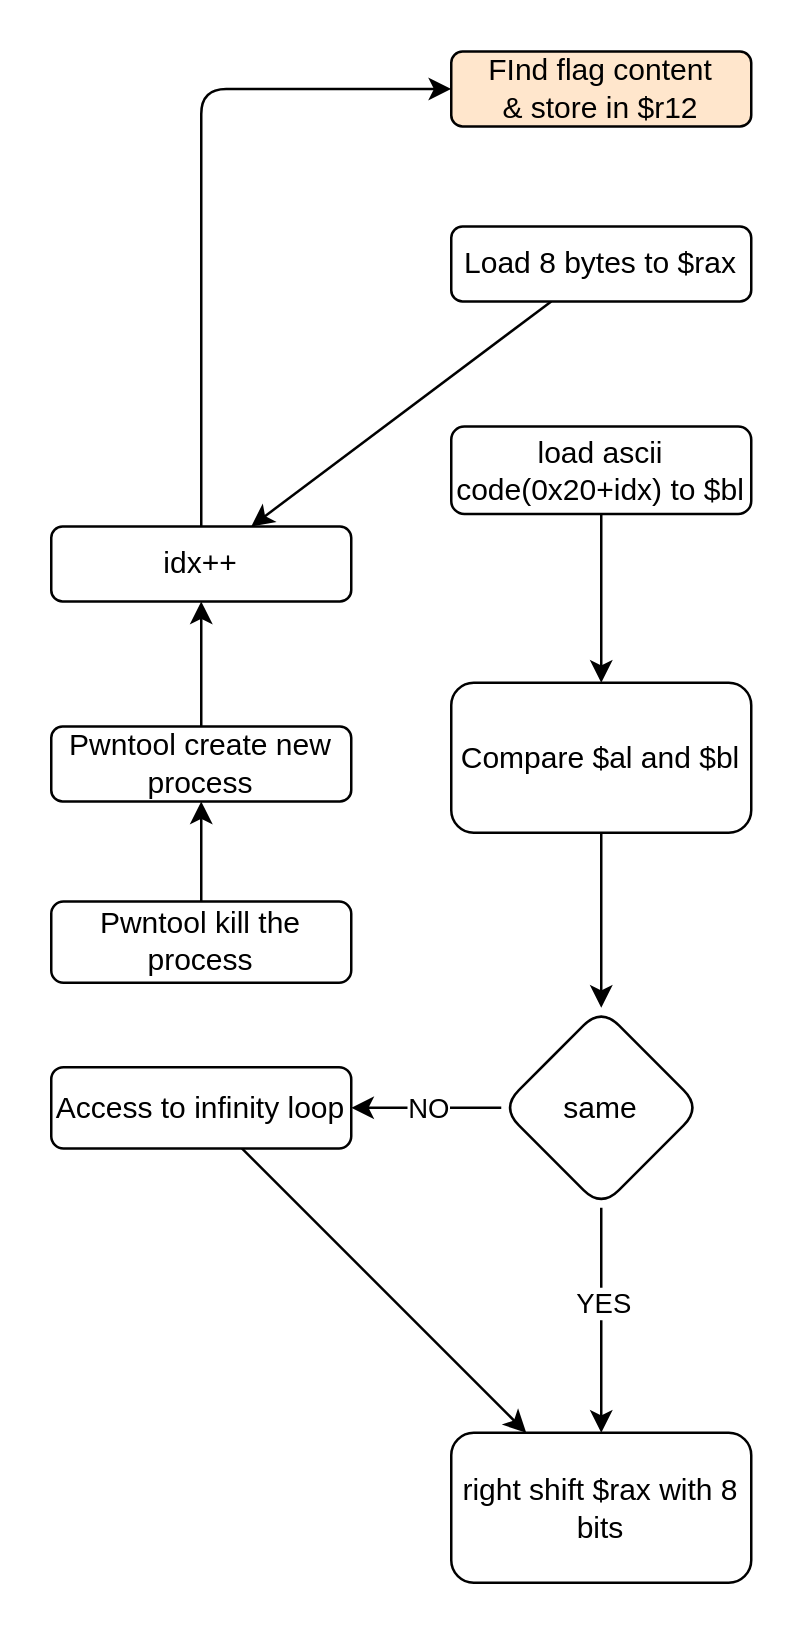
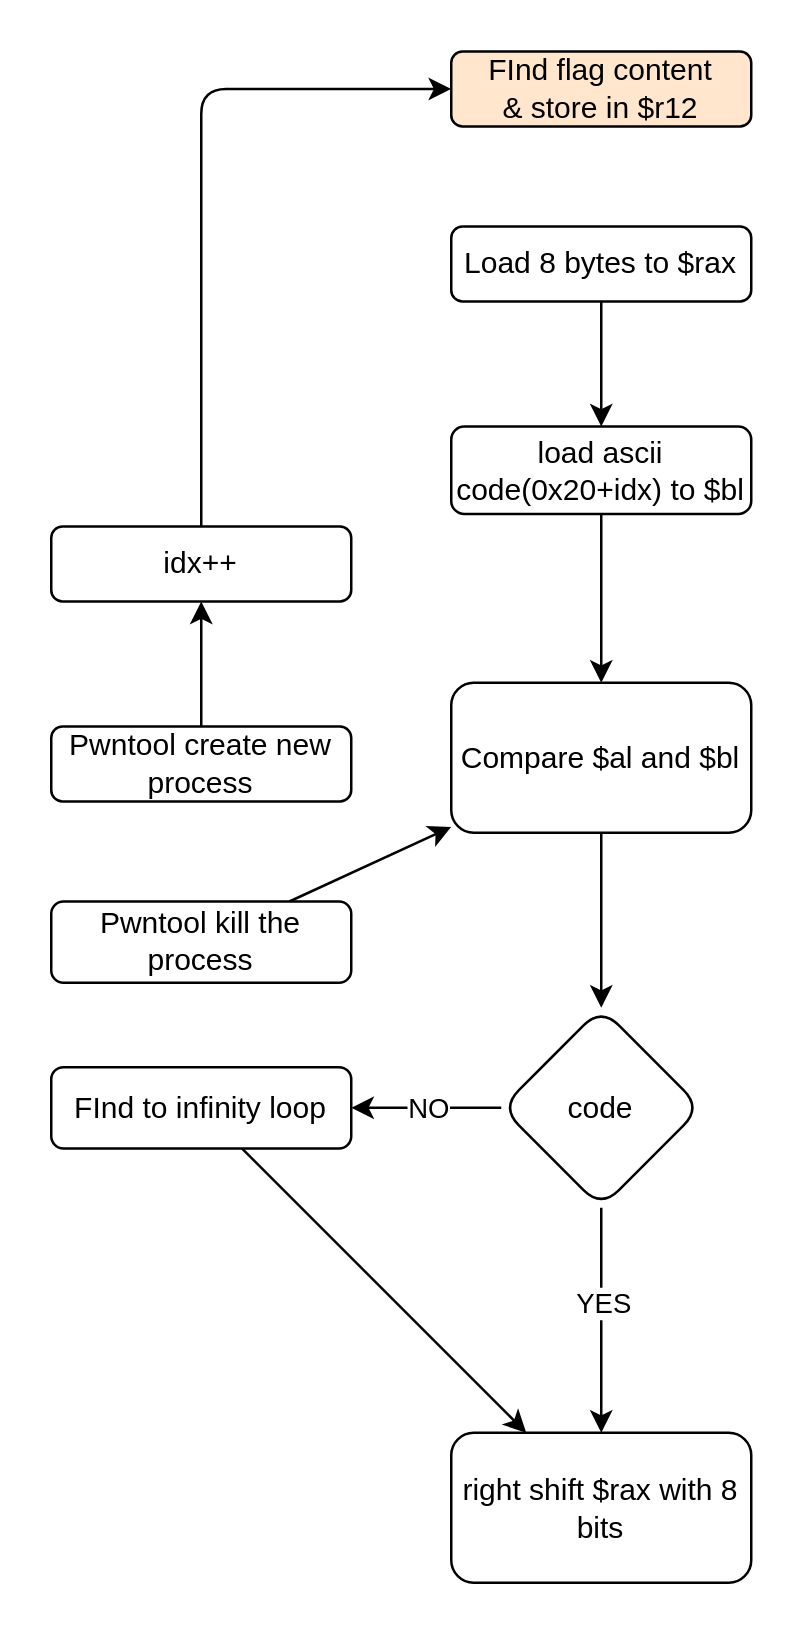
(408, 409) -> (601, 355)
(201, 859) -> (363, 867)
(201, 1109) -> (201, 1109)
(601, 1109) -> (601, 1109)
